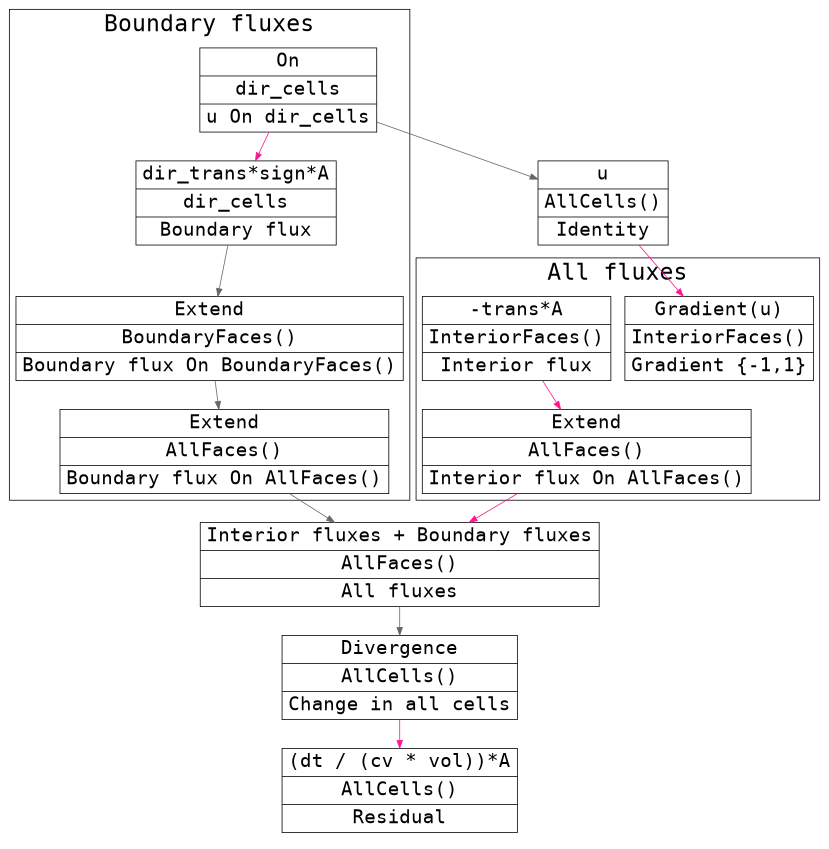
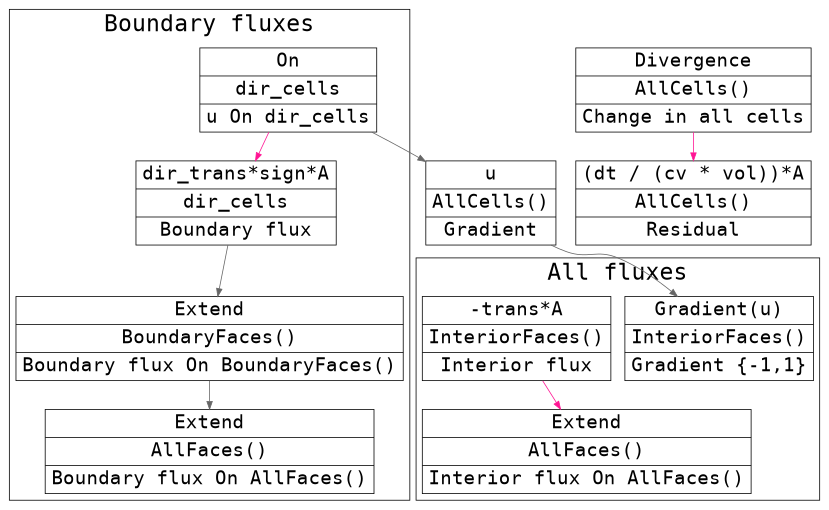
(603, 230) -> (491, 230)
(658, 268) -> (630, 264)
(400, 565) -> none
